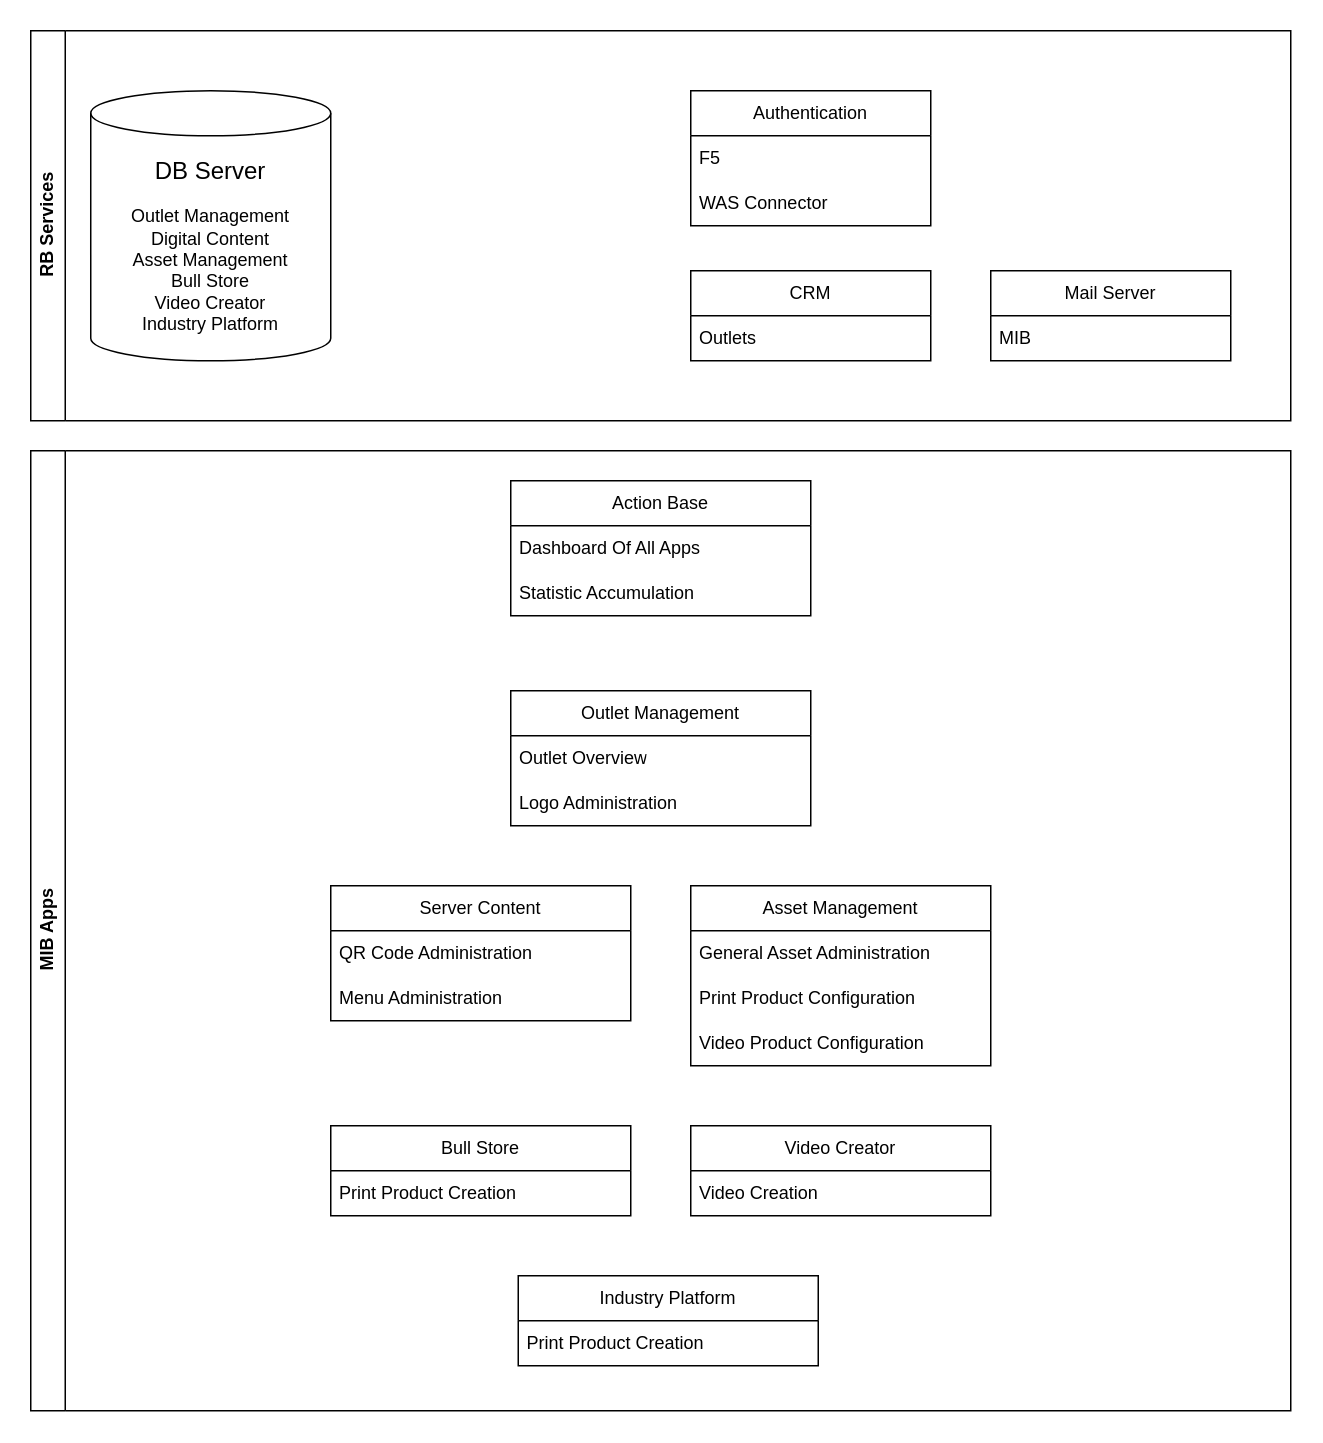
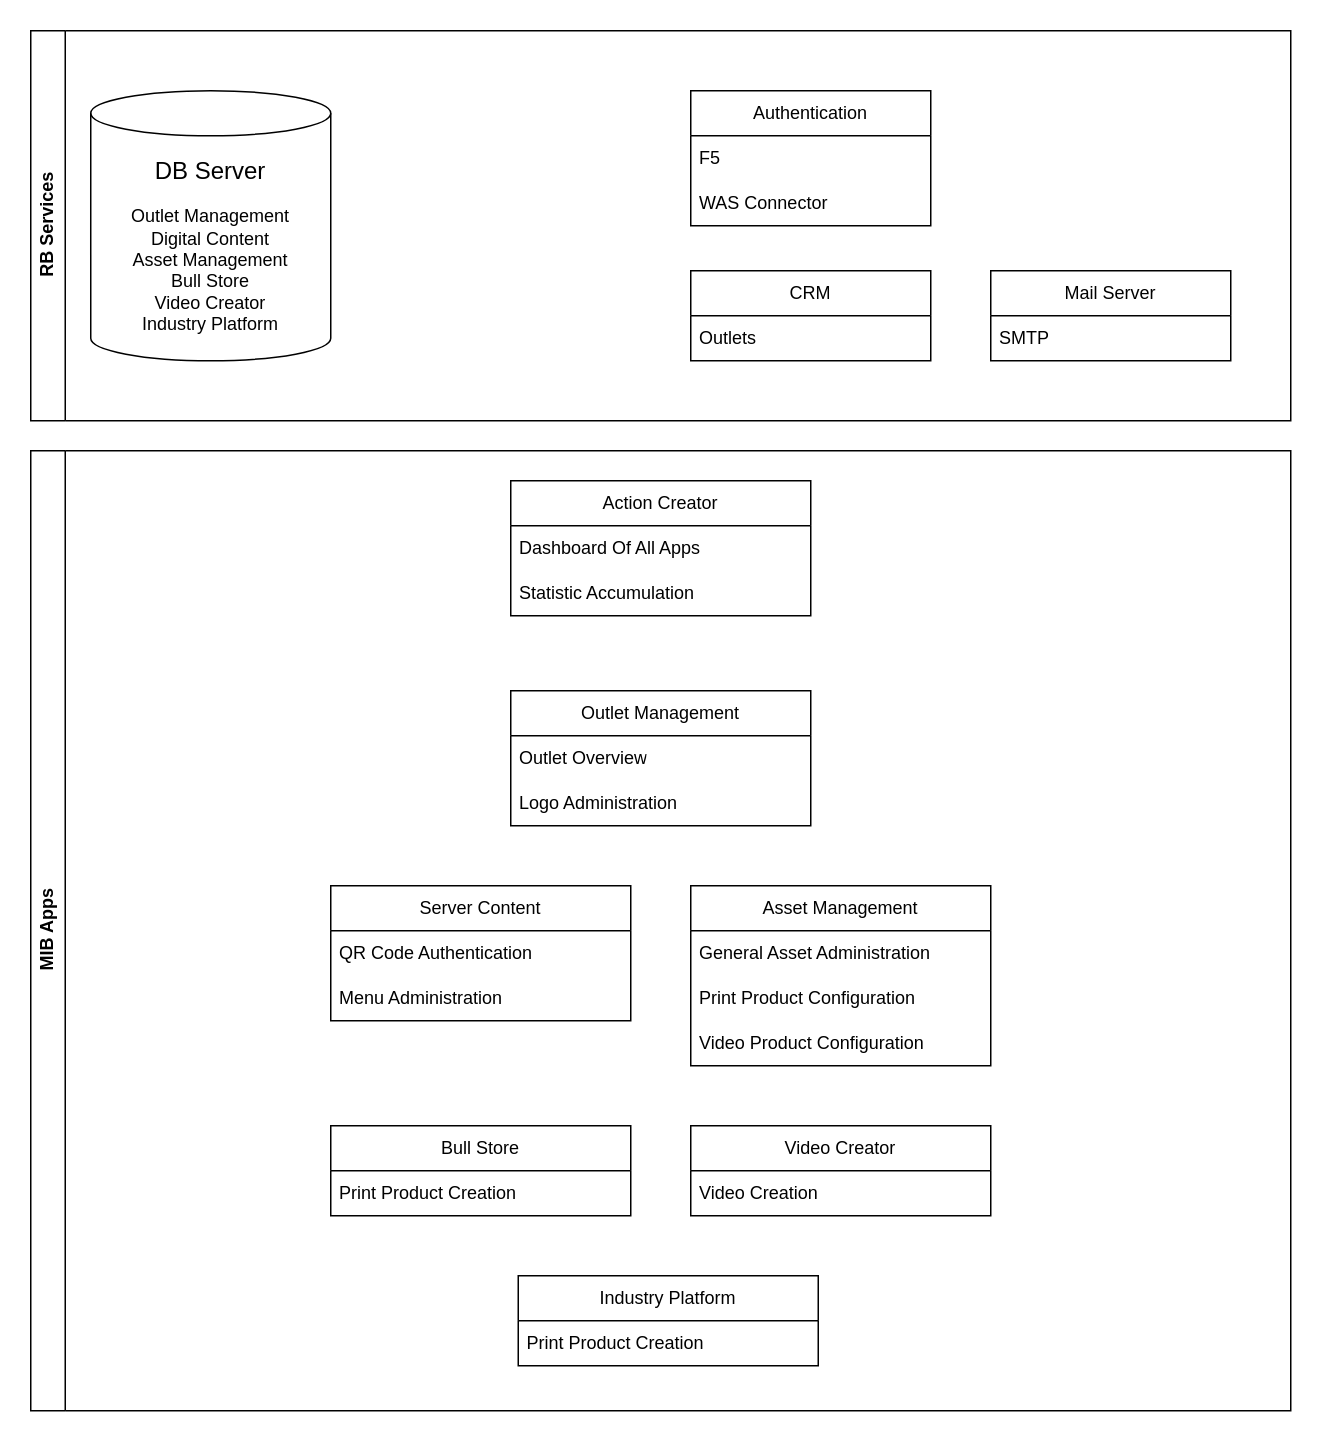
(1015, 338) -> (1020, 338)
(661, 503) -> (661, 503)
(439, 953) -> (441, 953)
